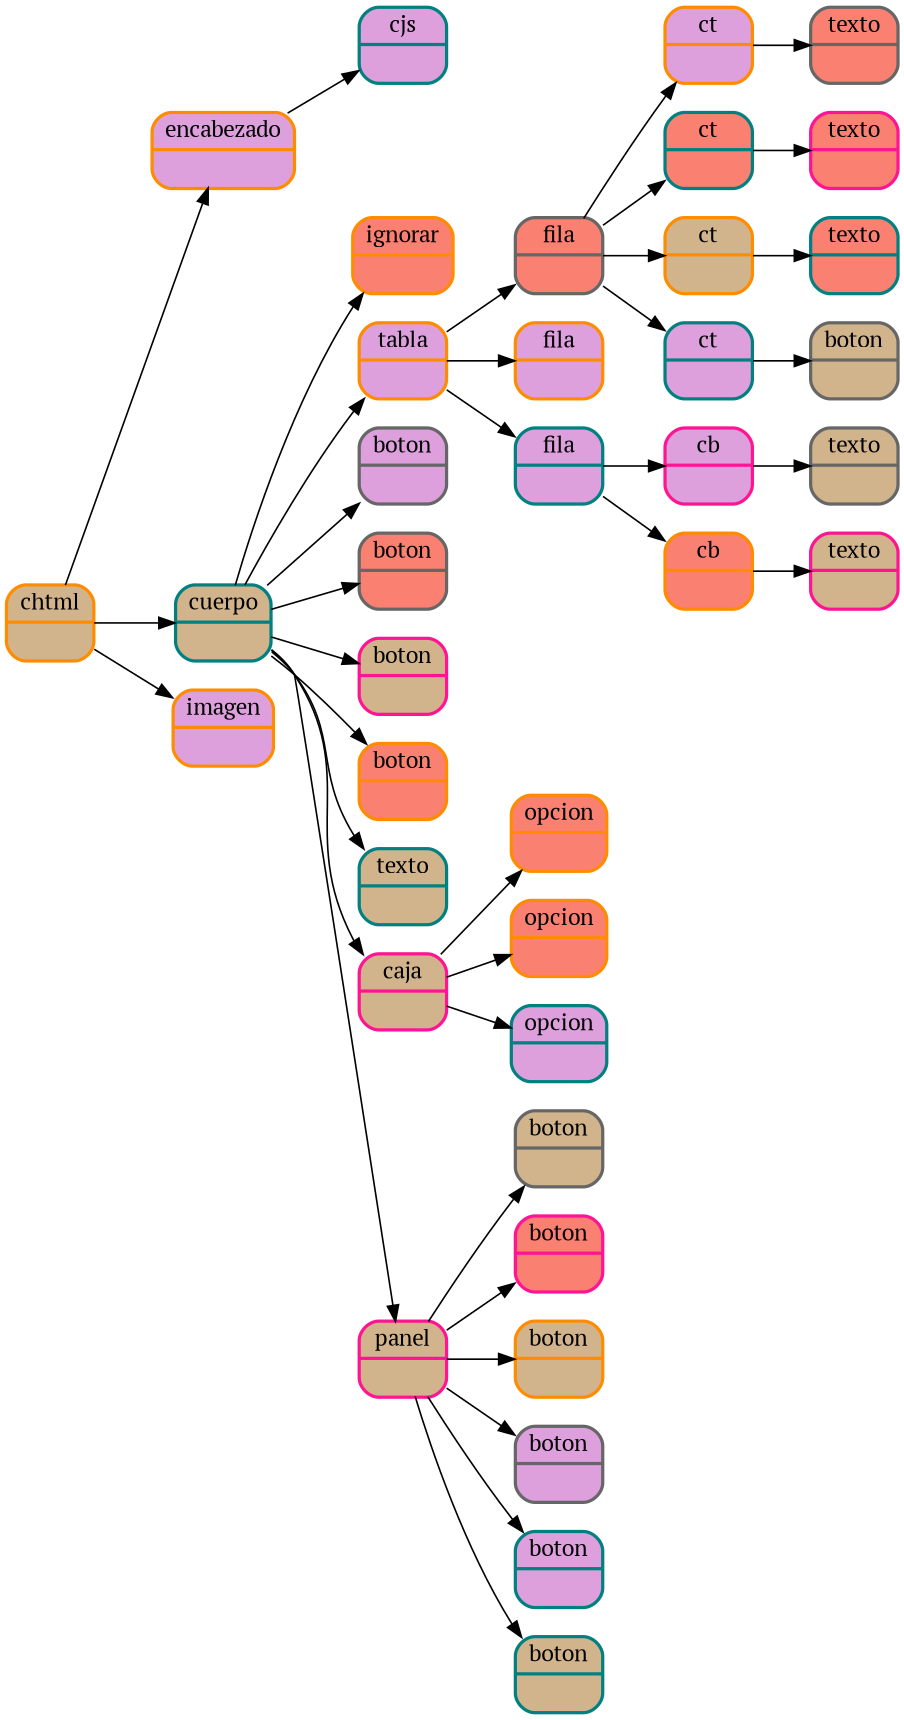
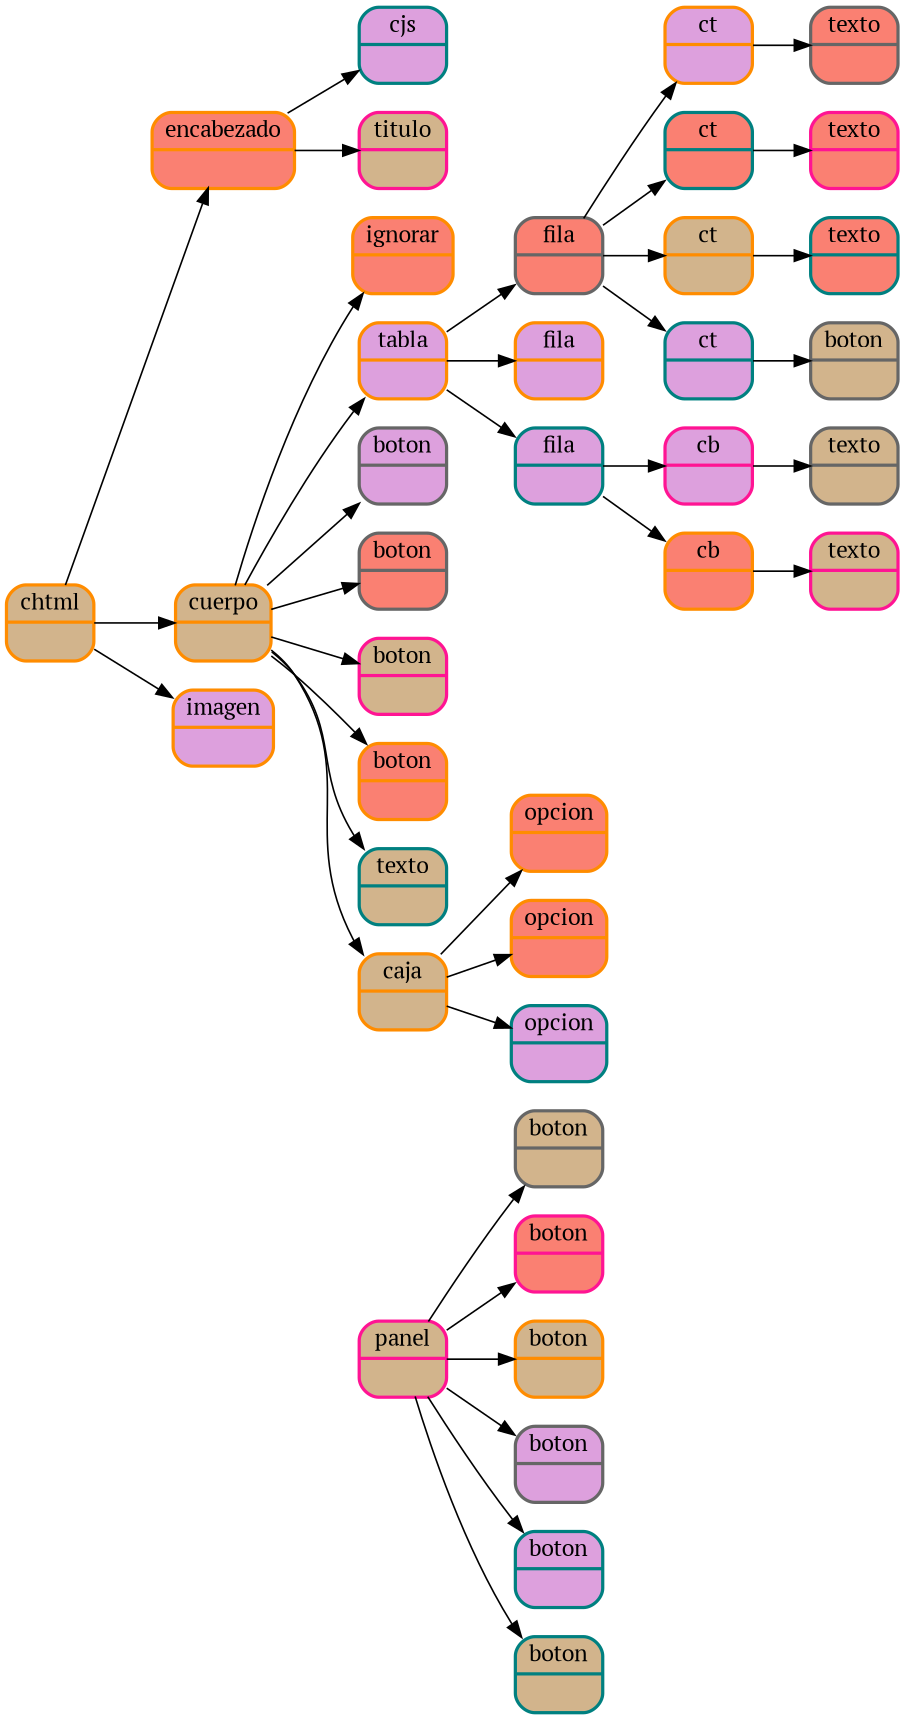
(223, 150) -> (223, 150)
none -> (403, 150)
(223, 623) -> (223, 623)
(341, 973) -> none
(403, 992) -> (403, 992)
